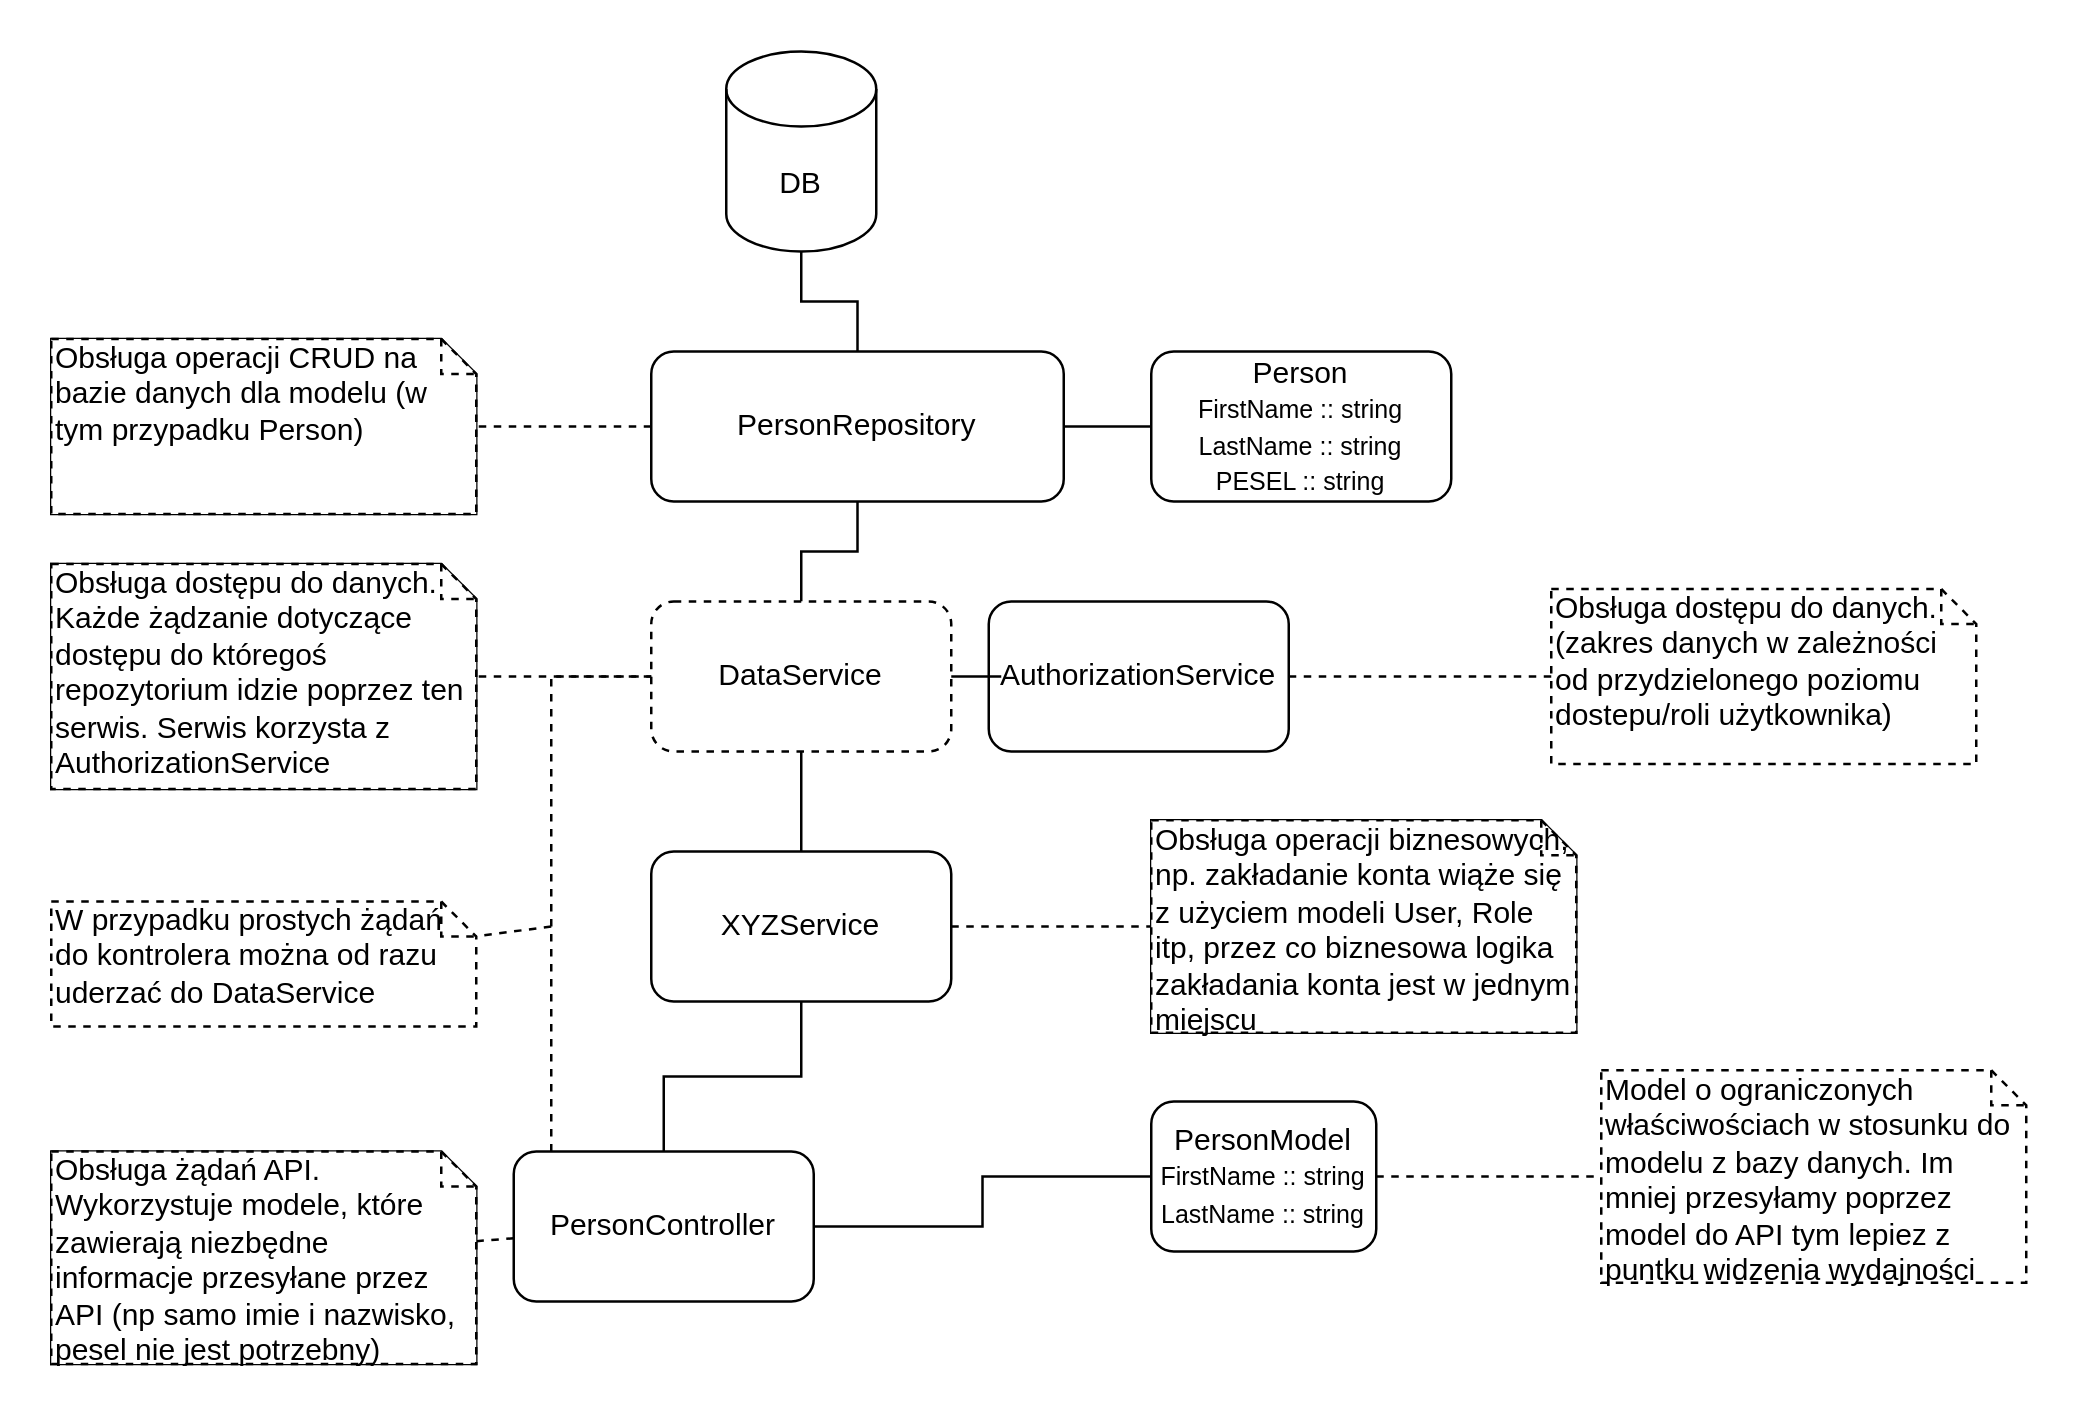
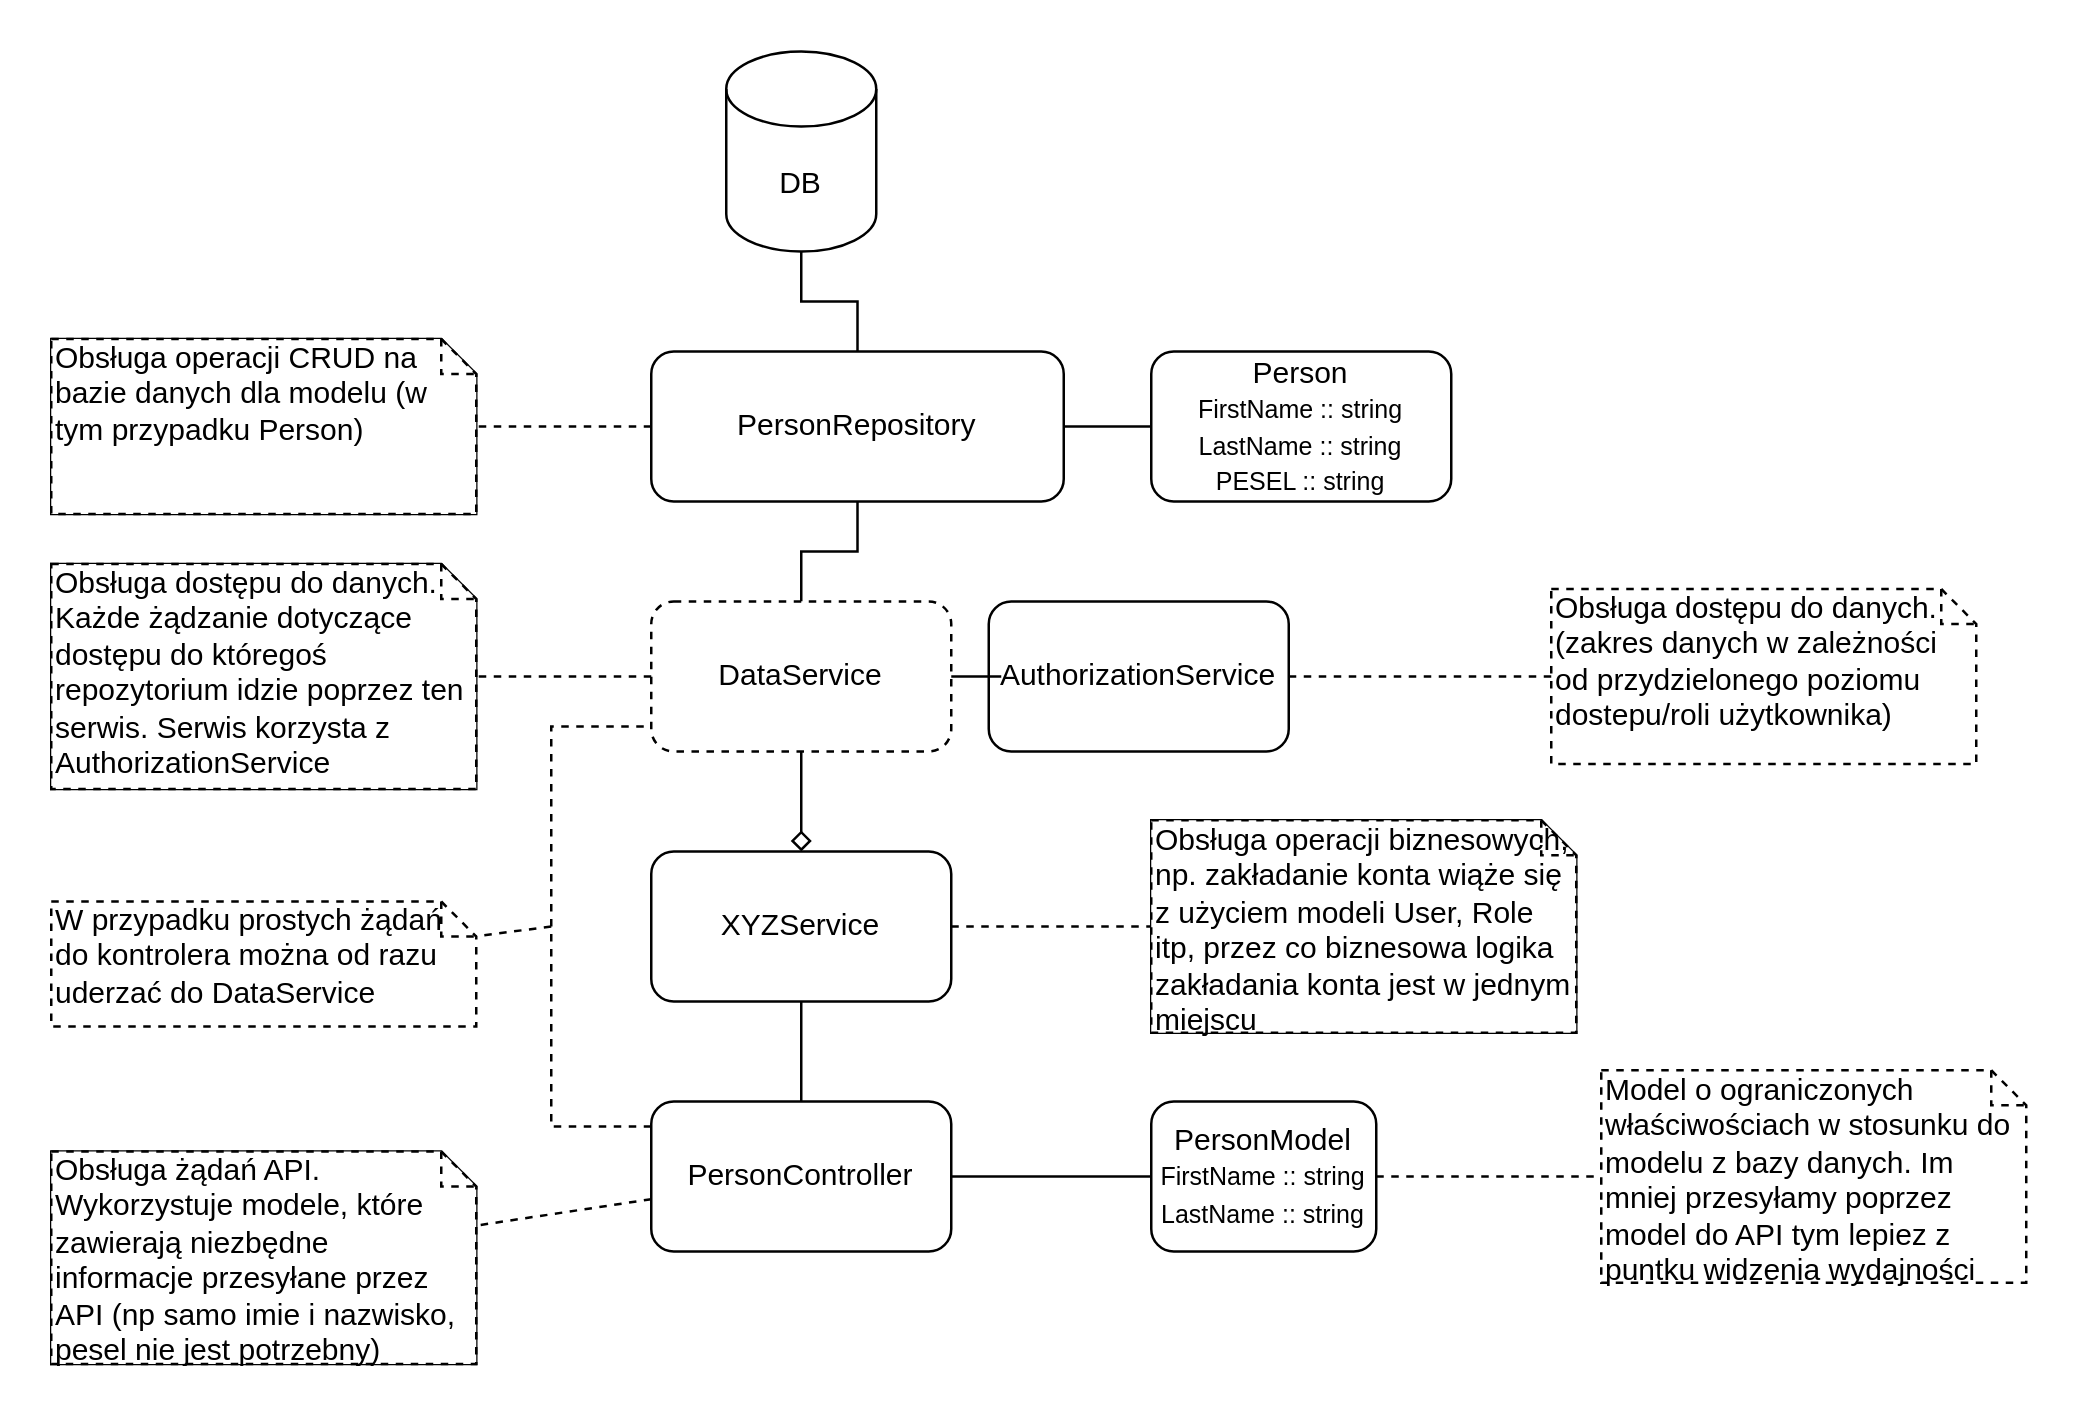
(801, 840) -> (801, 831)
(664, 1226) -> (801, 1176)
